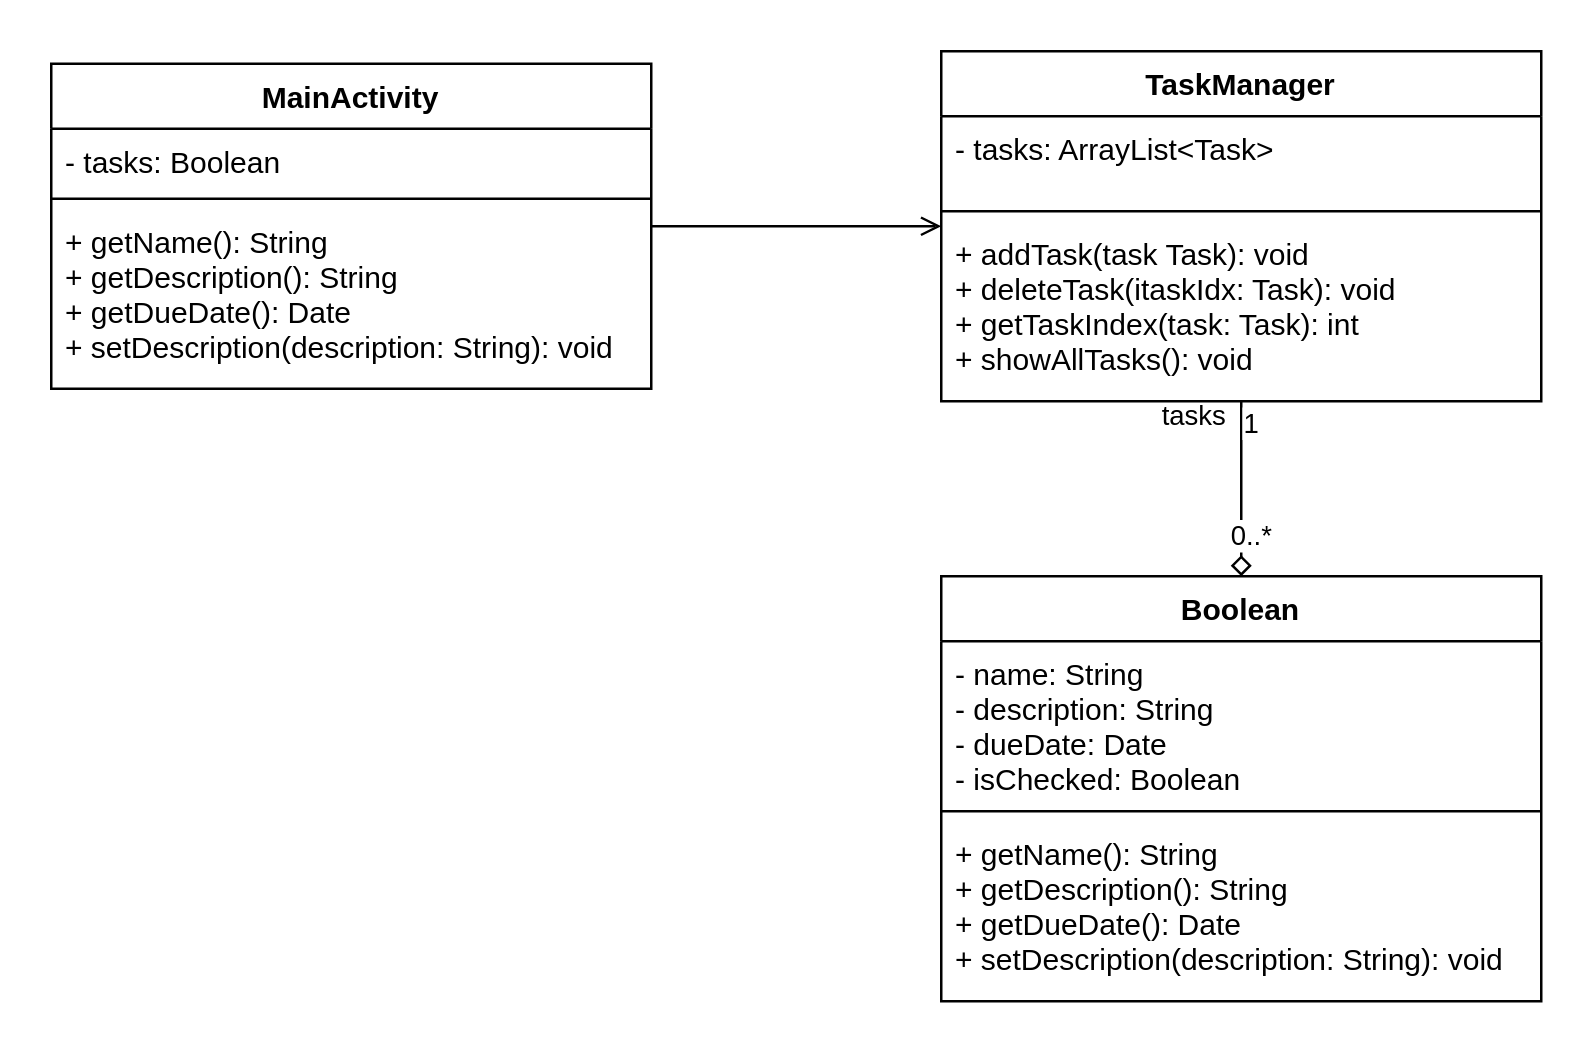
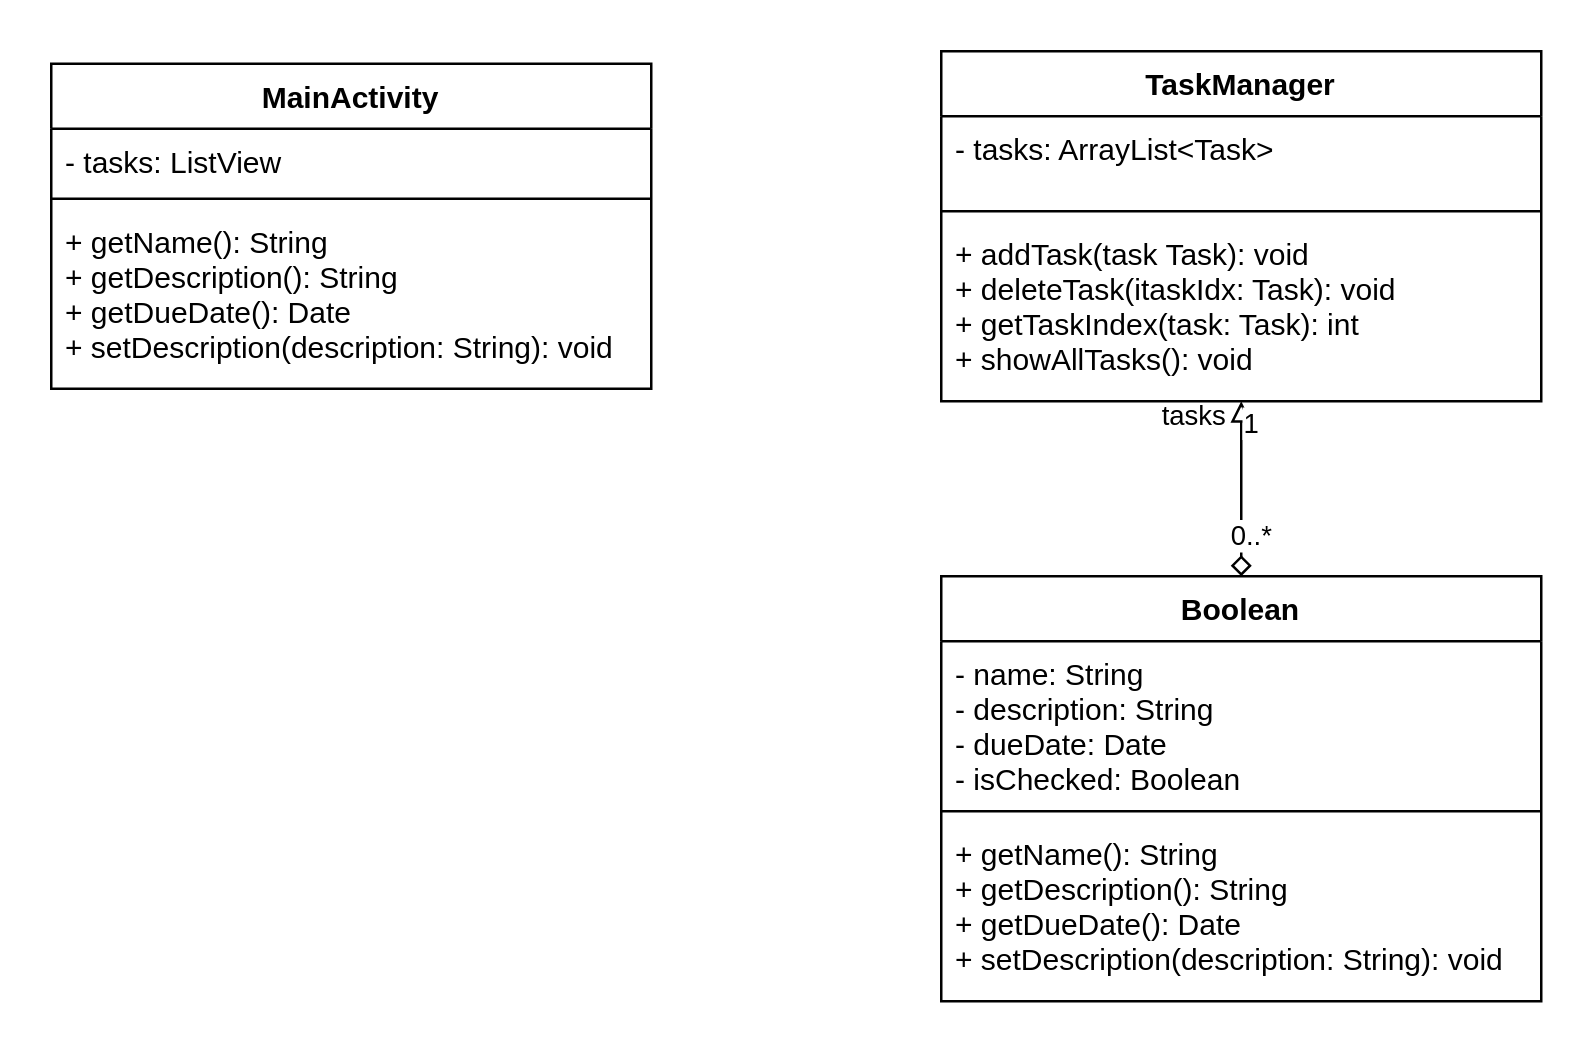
(184, 163) -> (188, 163)
(795, 226) -> none
(1241, 415) -> (1241, 423)
